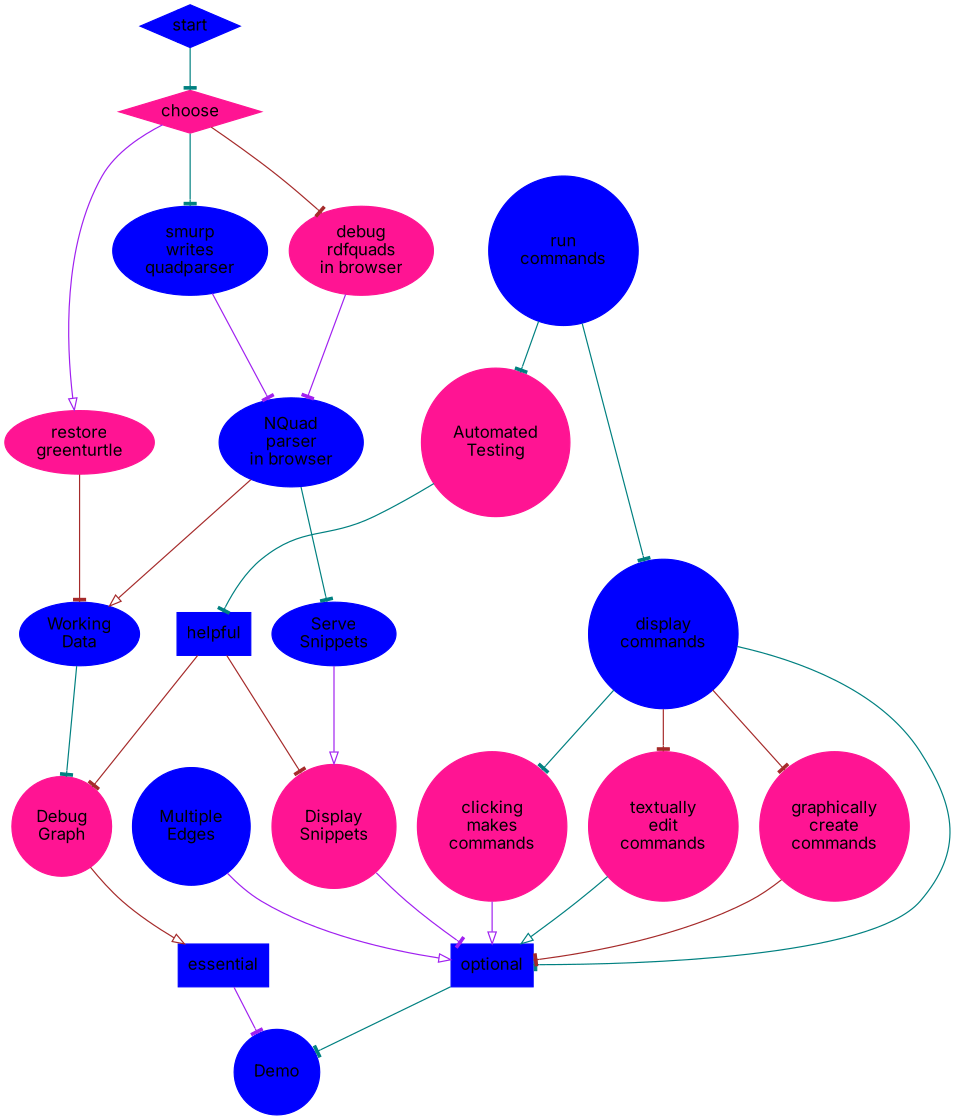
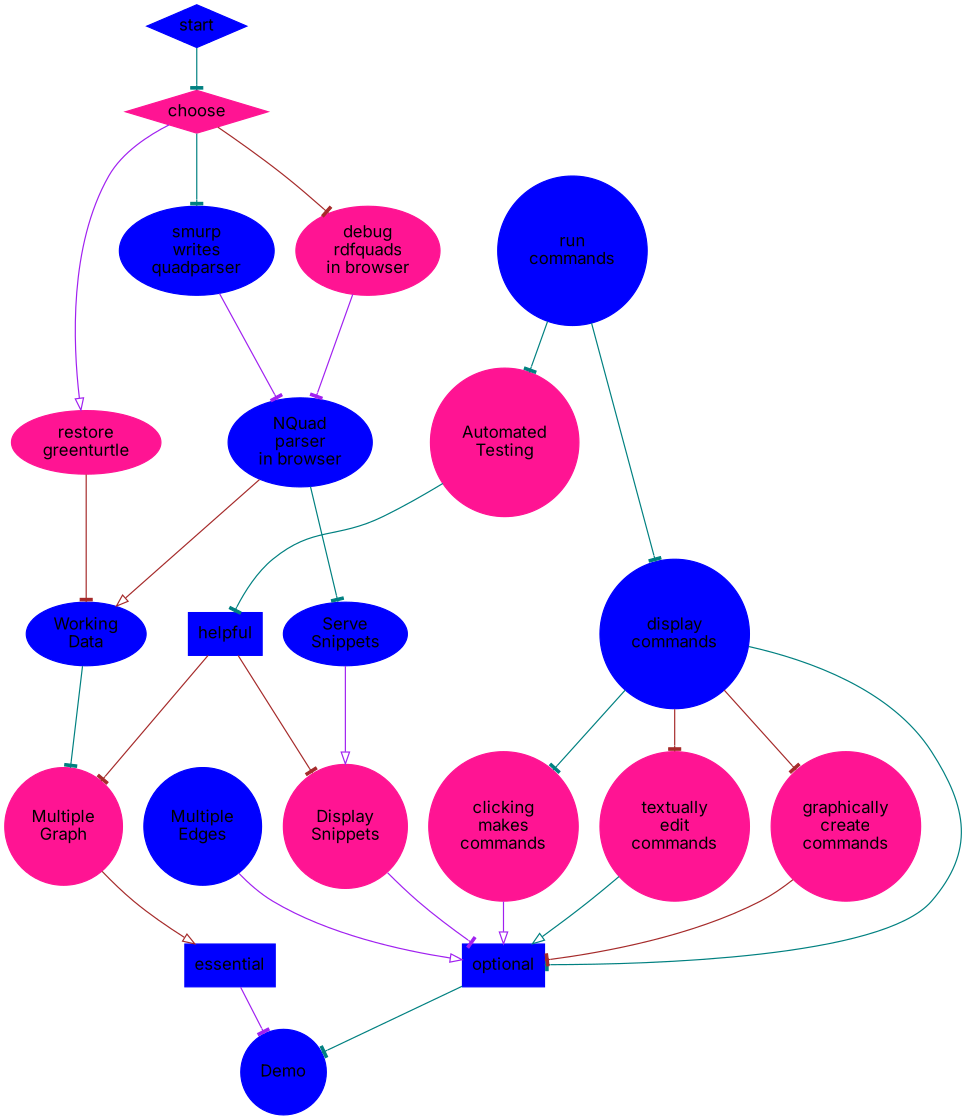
(62, 826) -> (64, 826)
